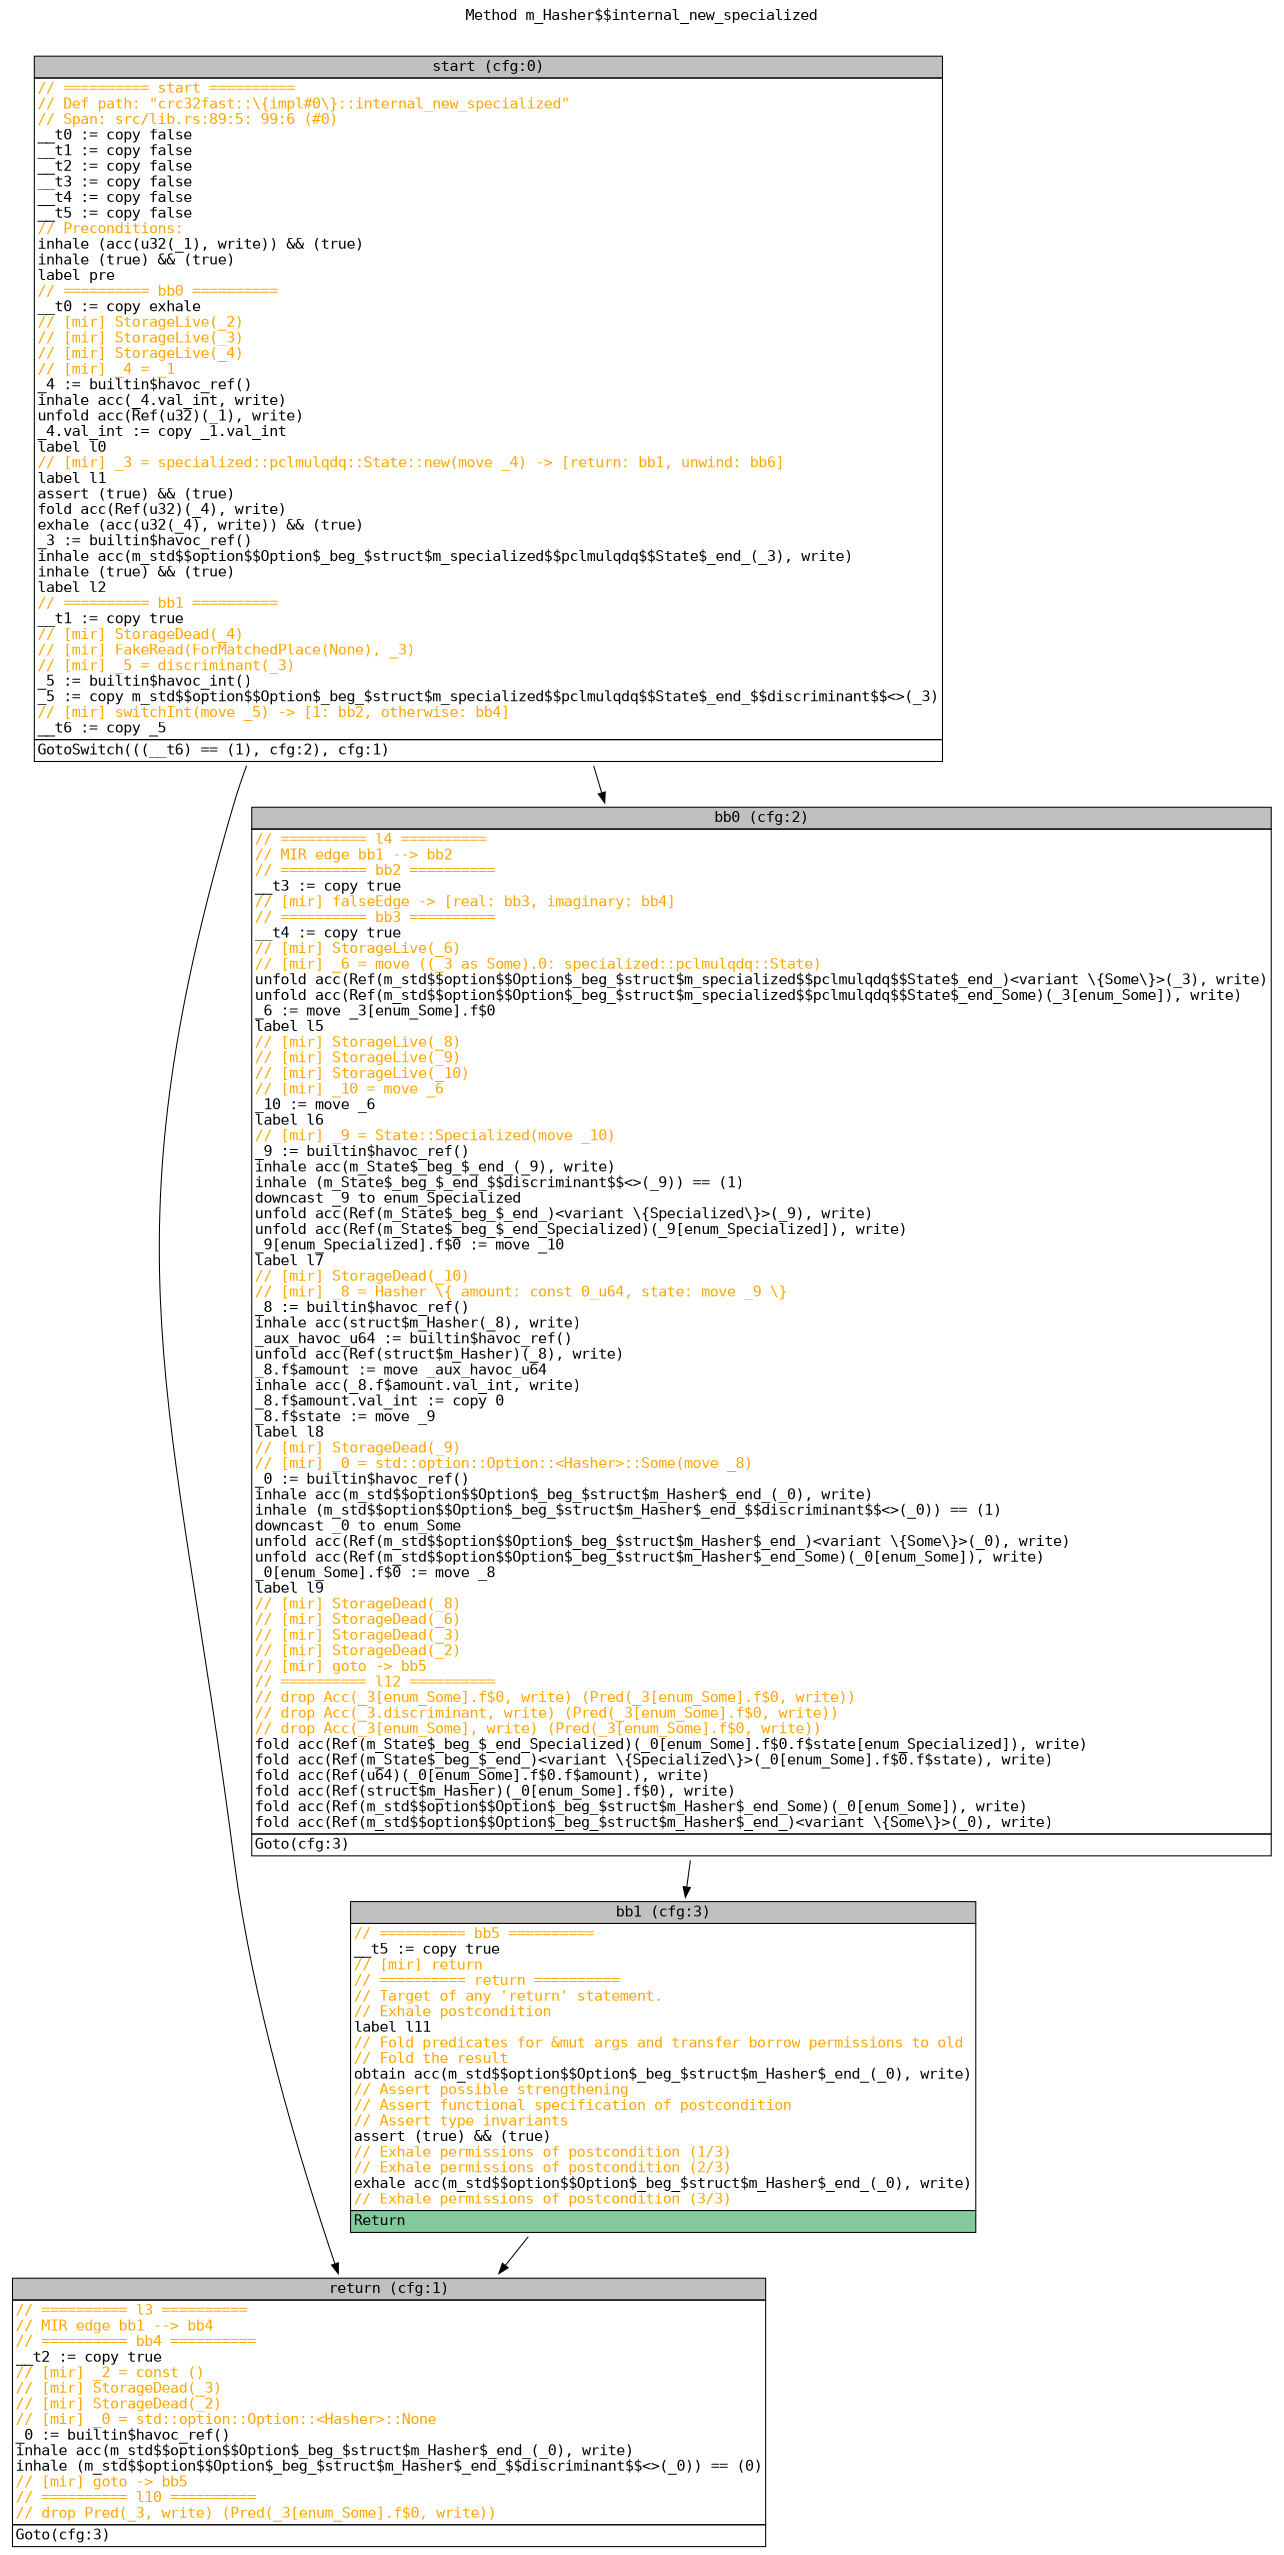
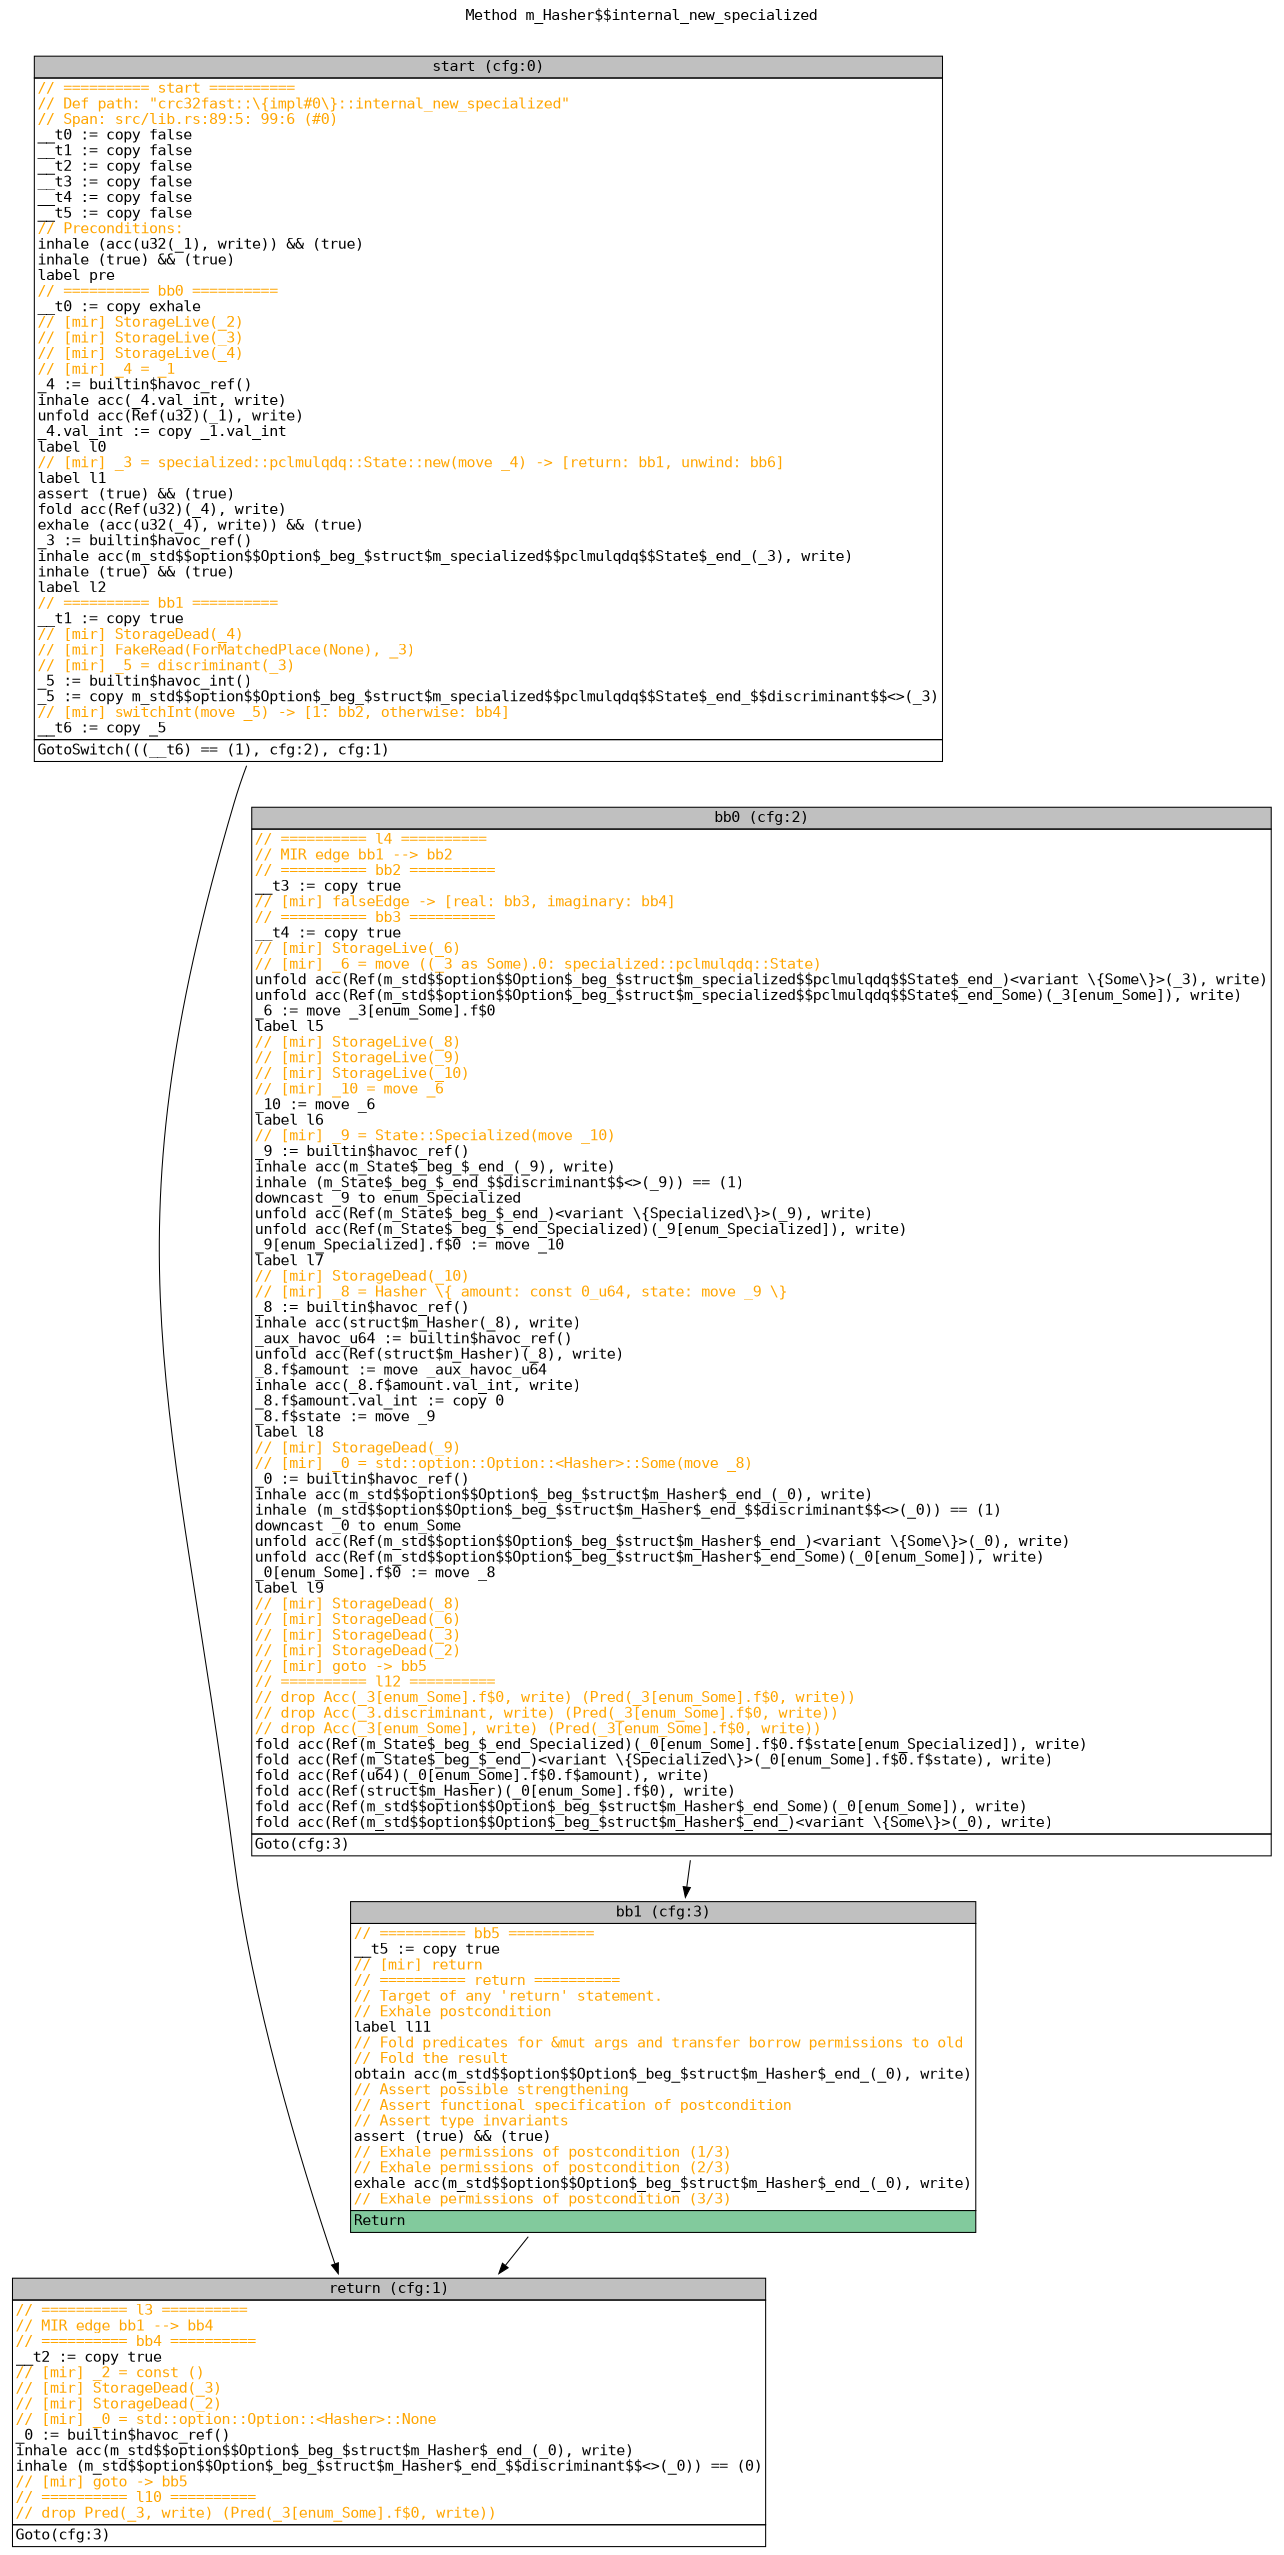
(598, 779) -> none
